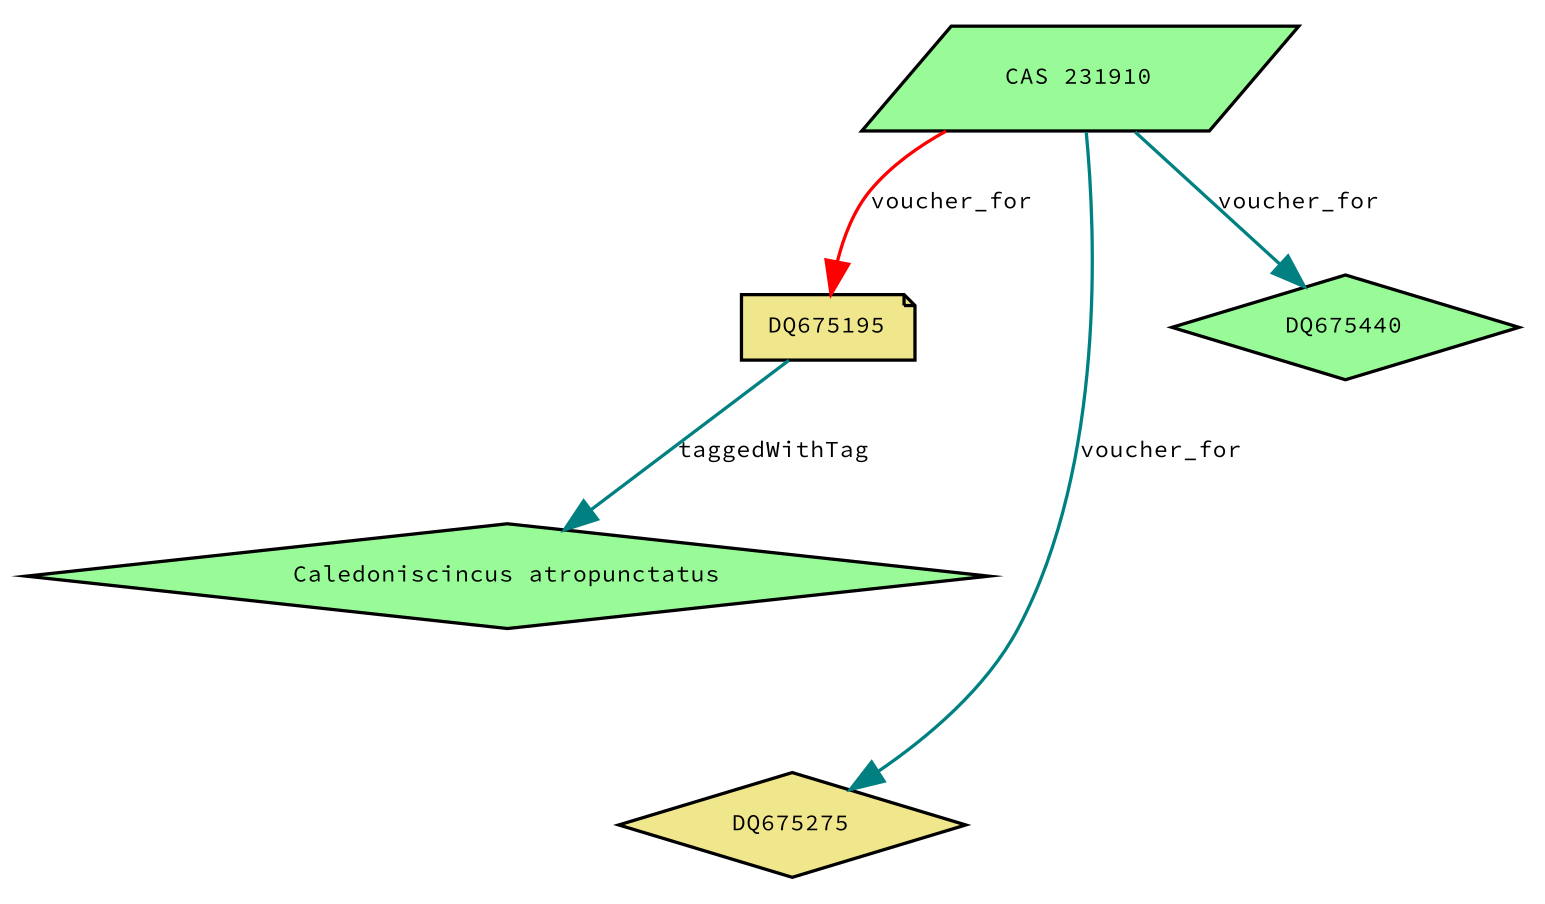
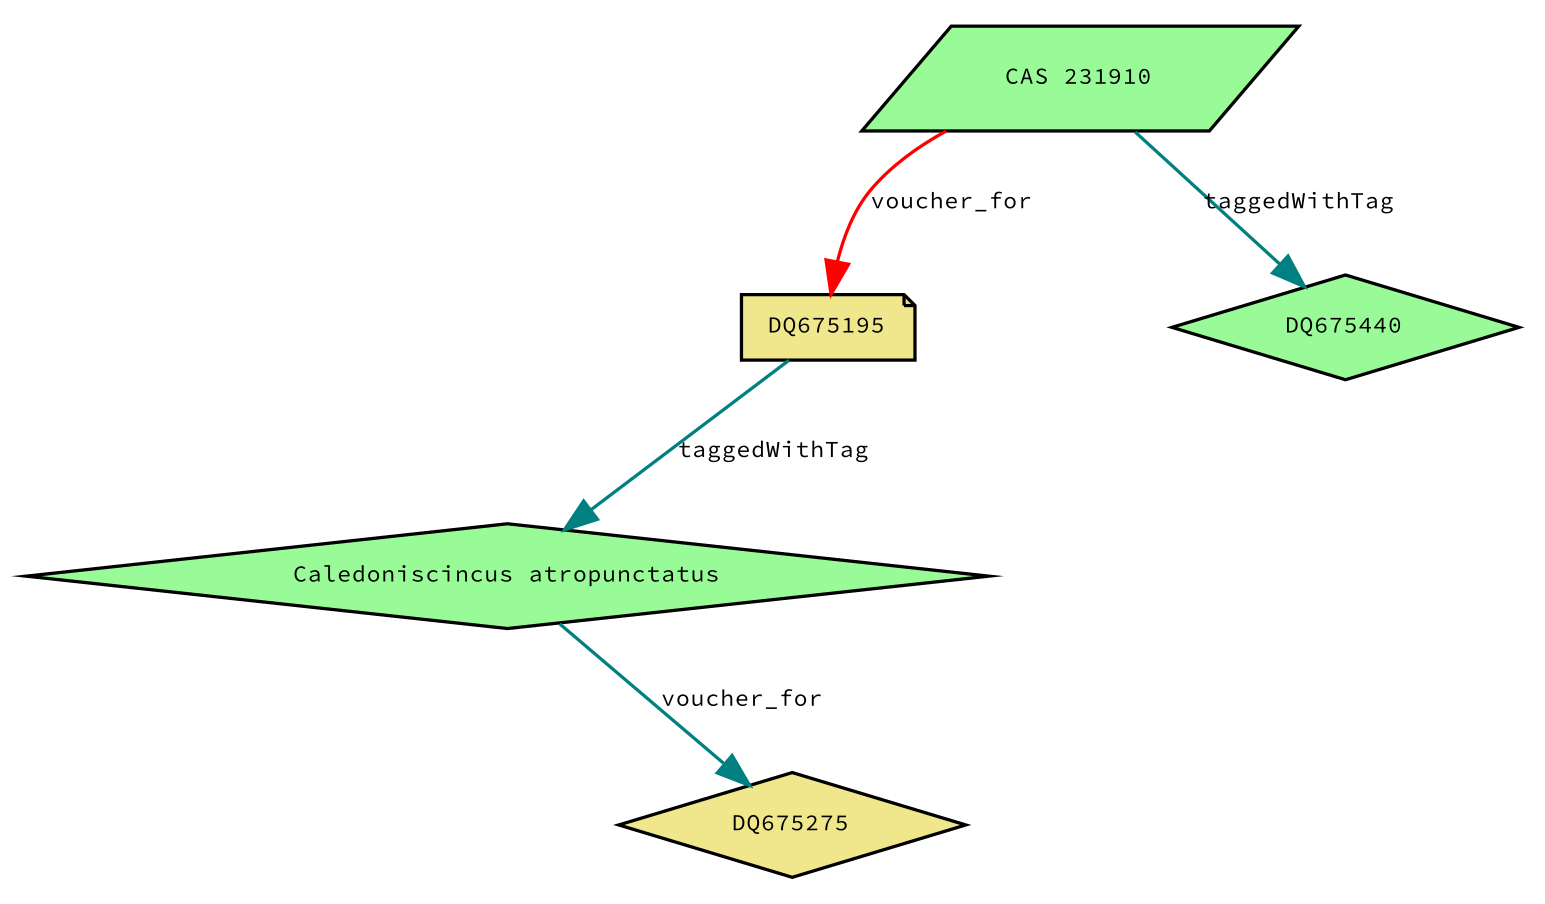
(1300, 203) -> (1300, 203)
(1069, 485) -> (642, 694)
